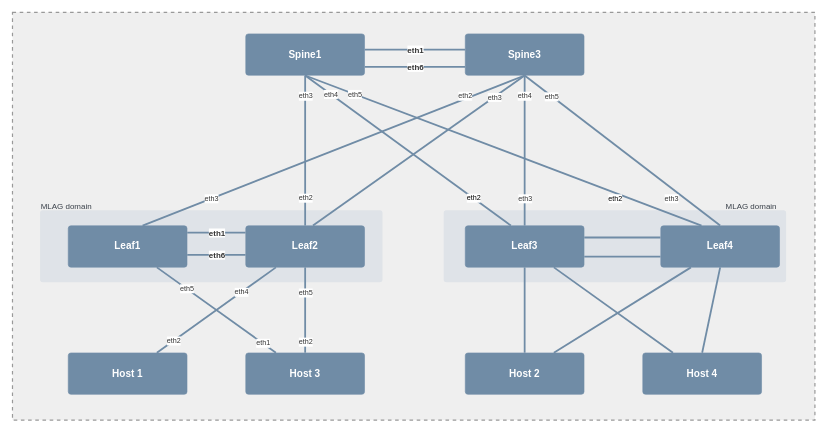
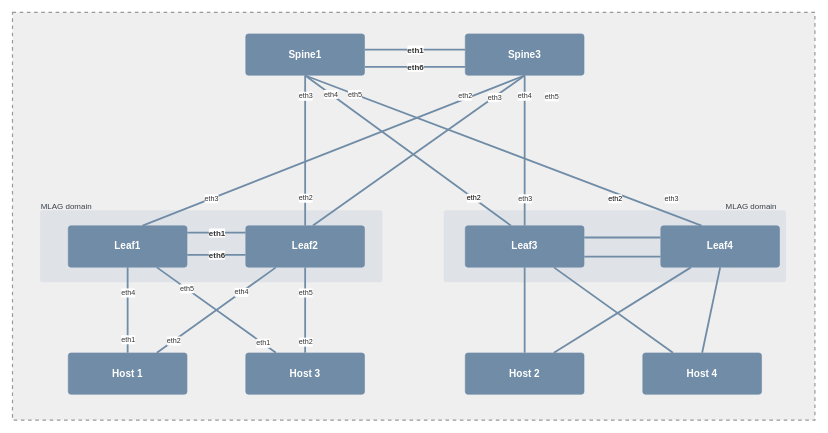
(638, 162) -> none
none -> (128, 311)
